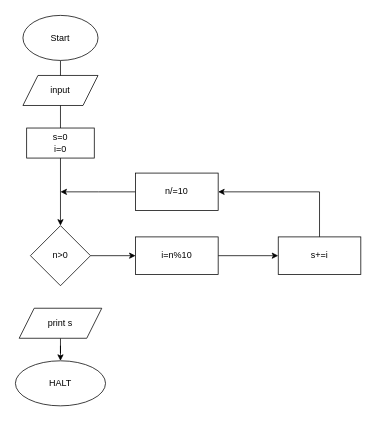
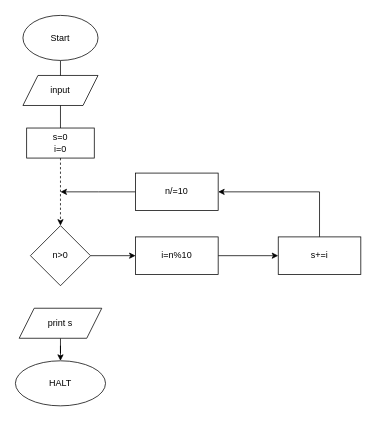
(60, 189) -> (60, 189)
